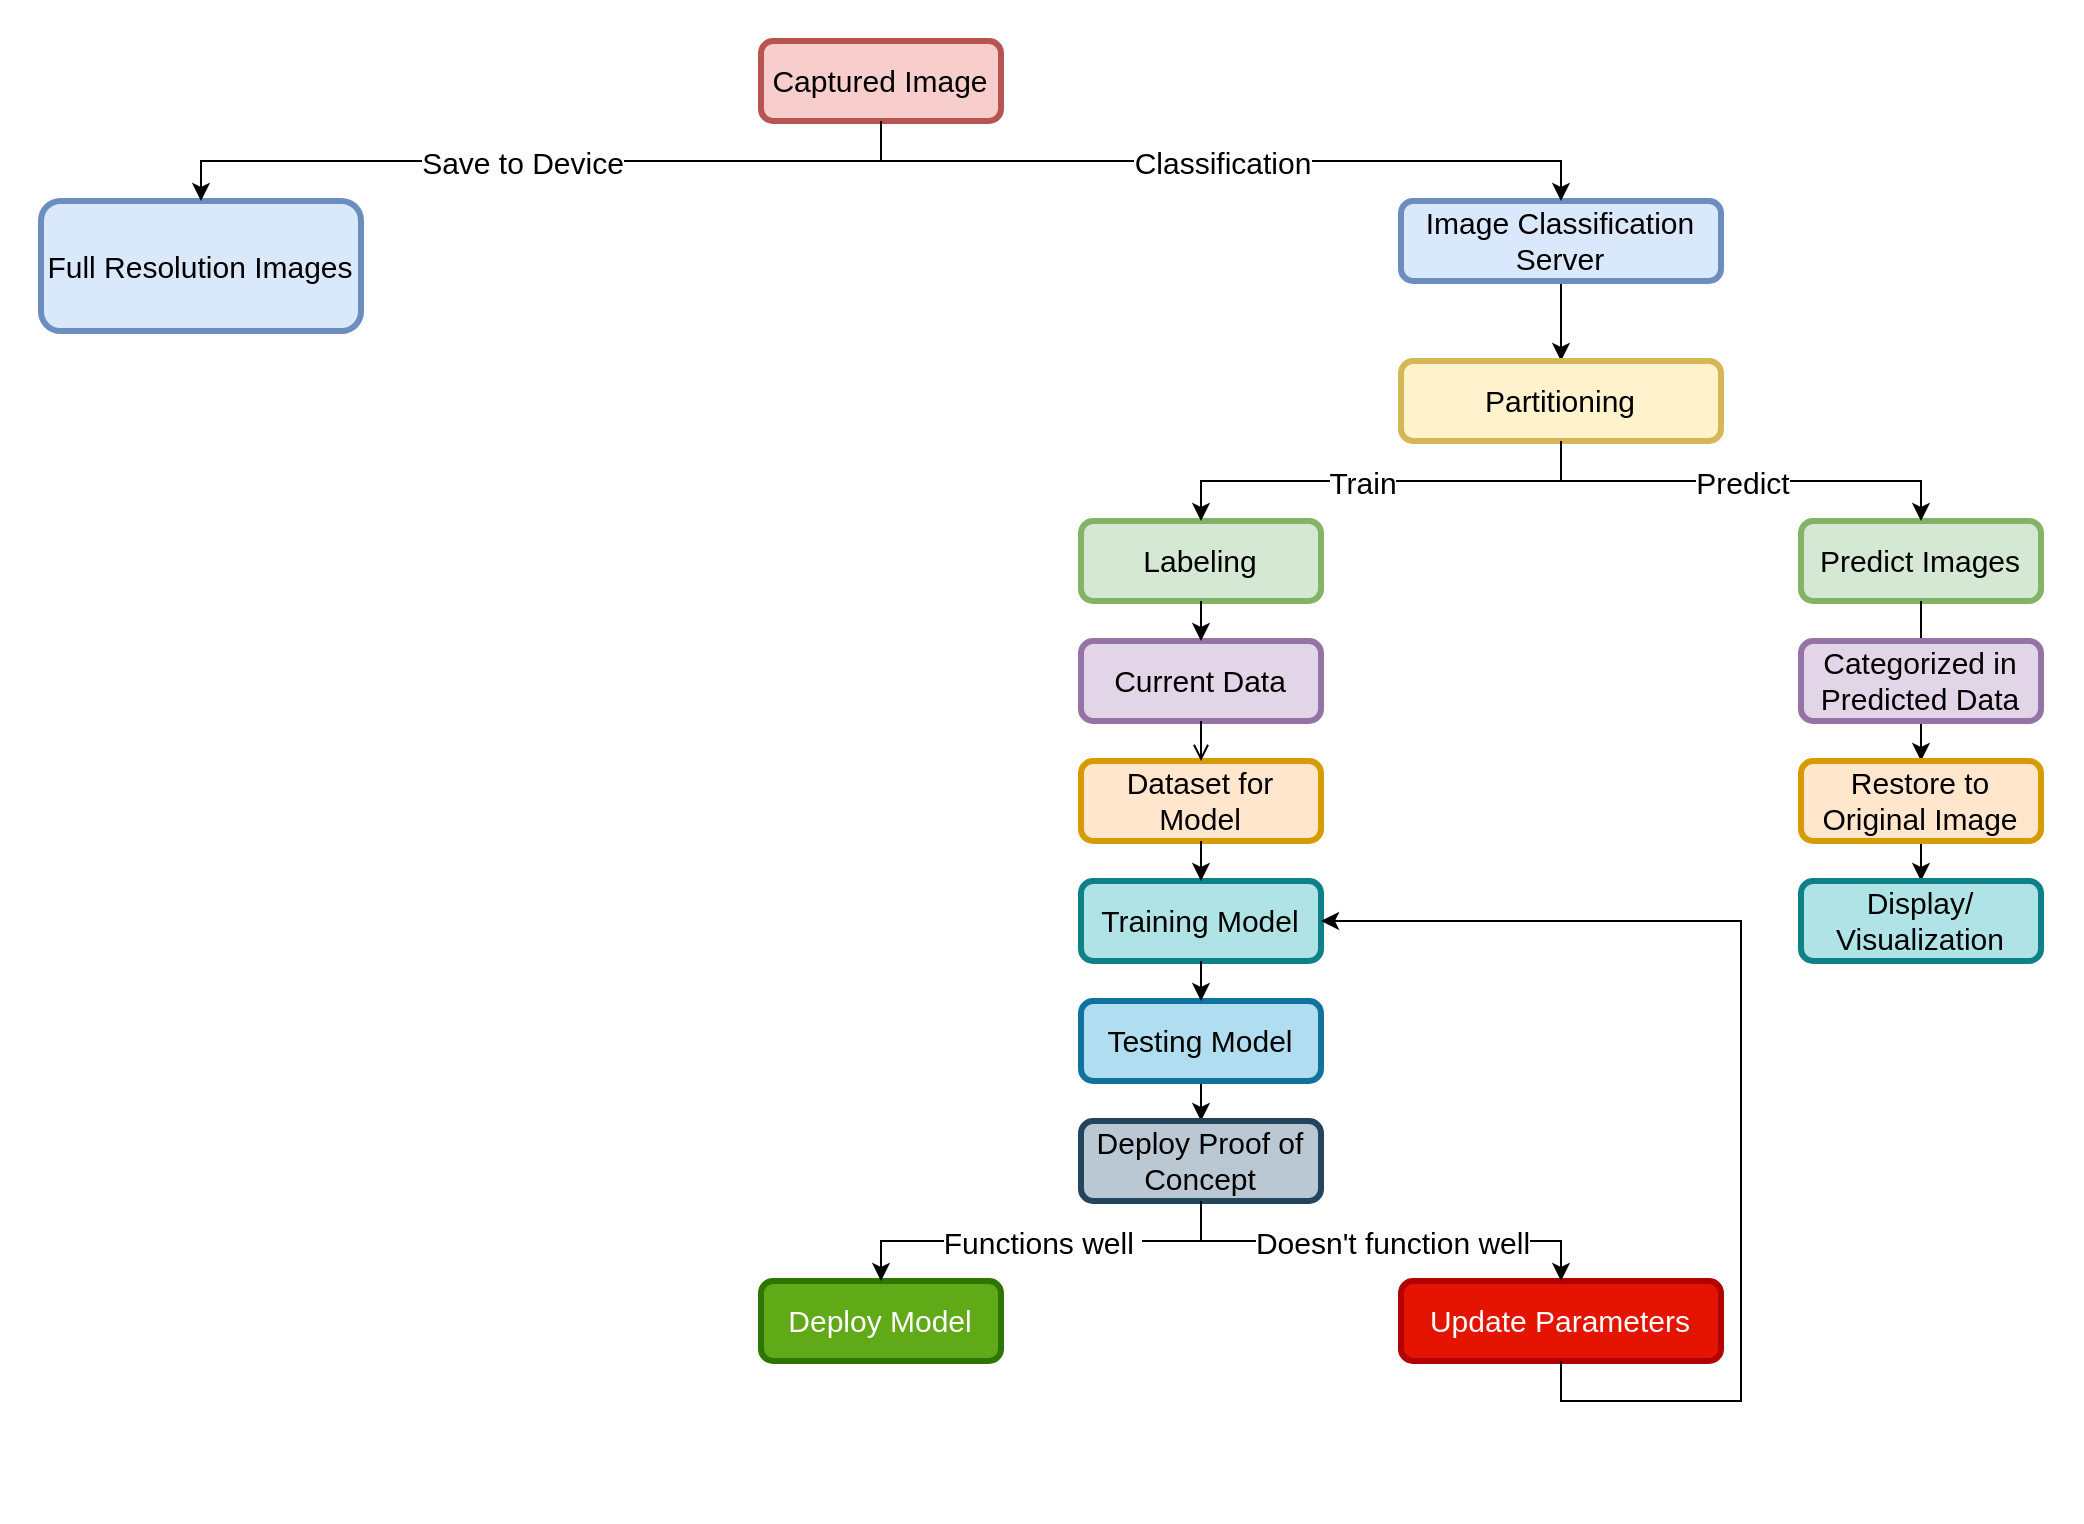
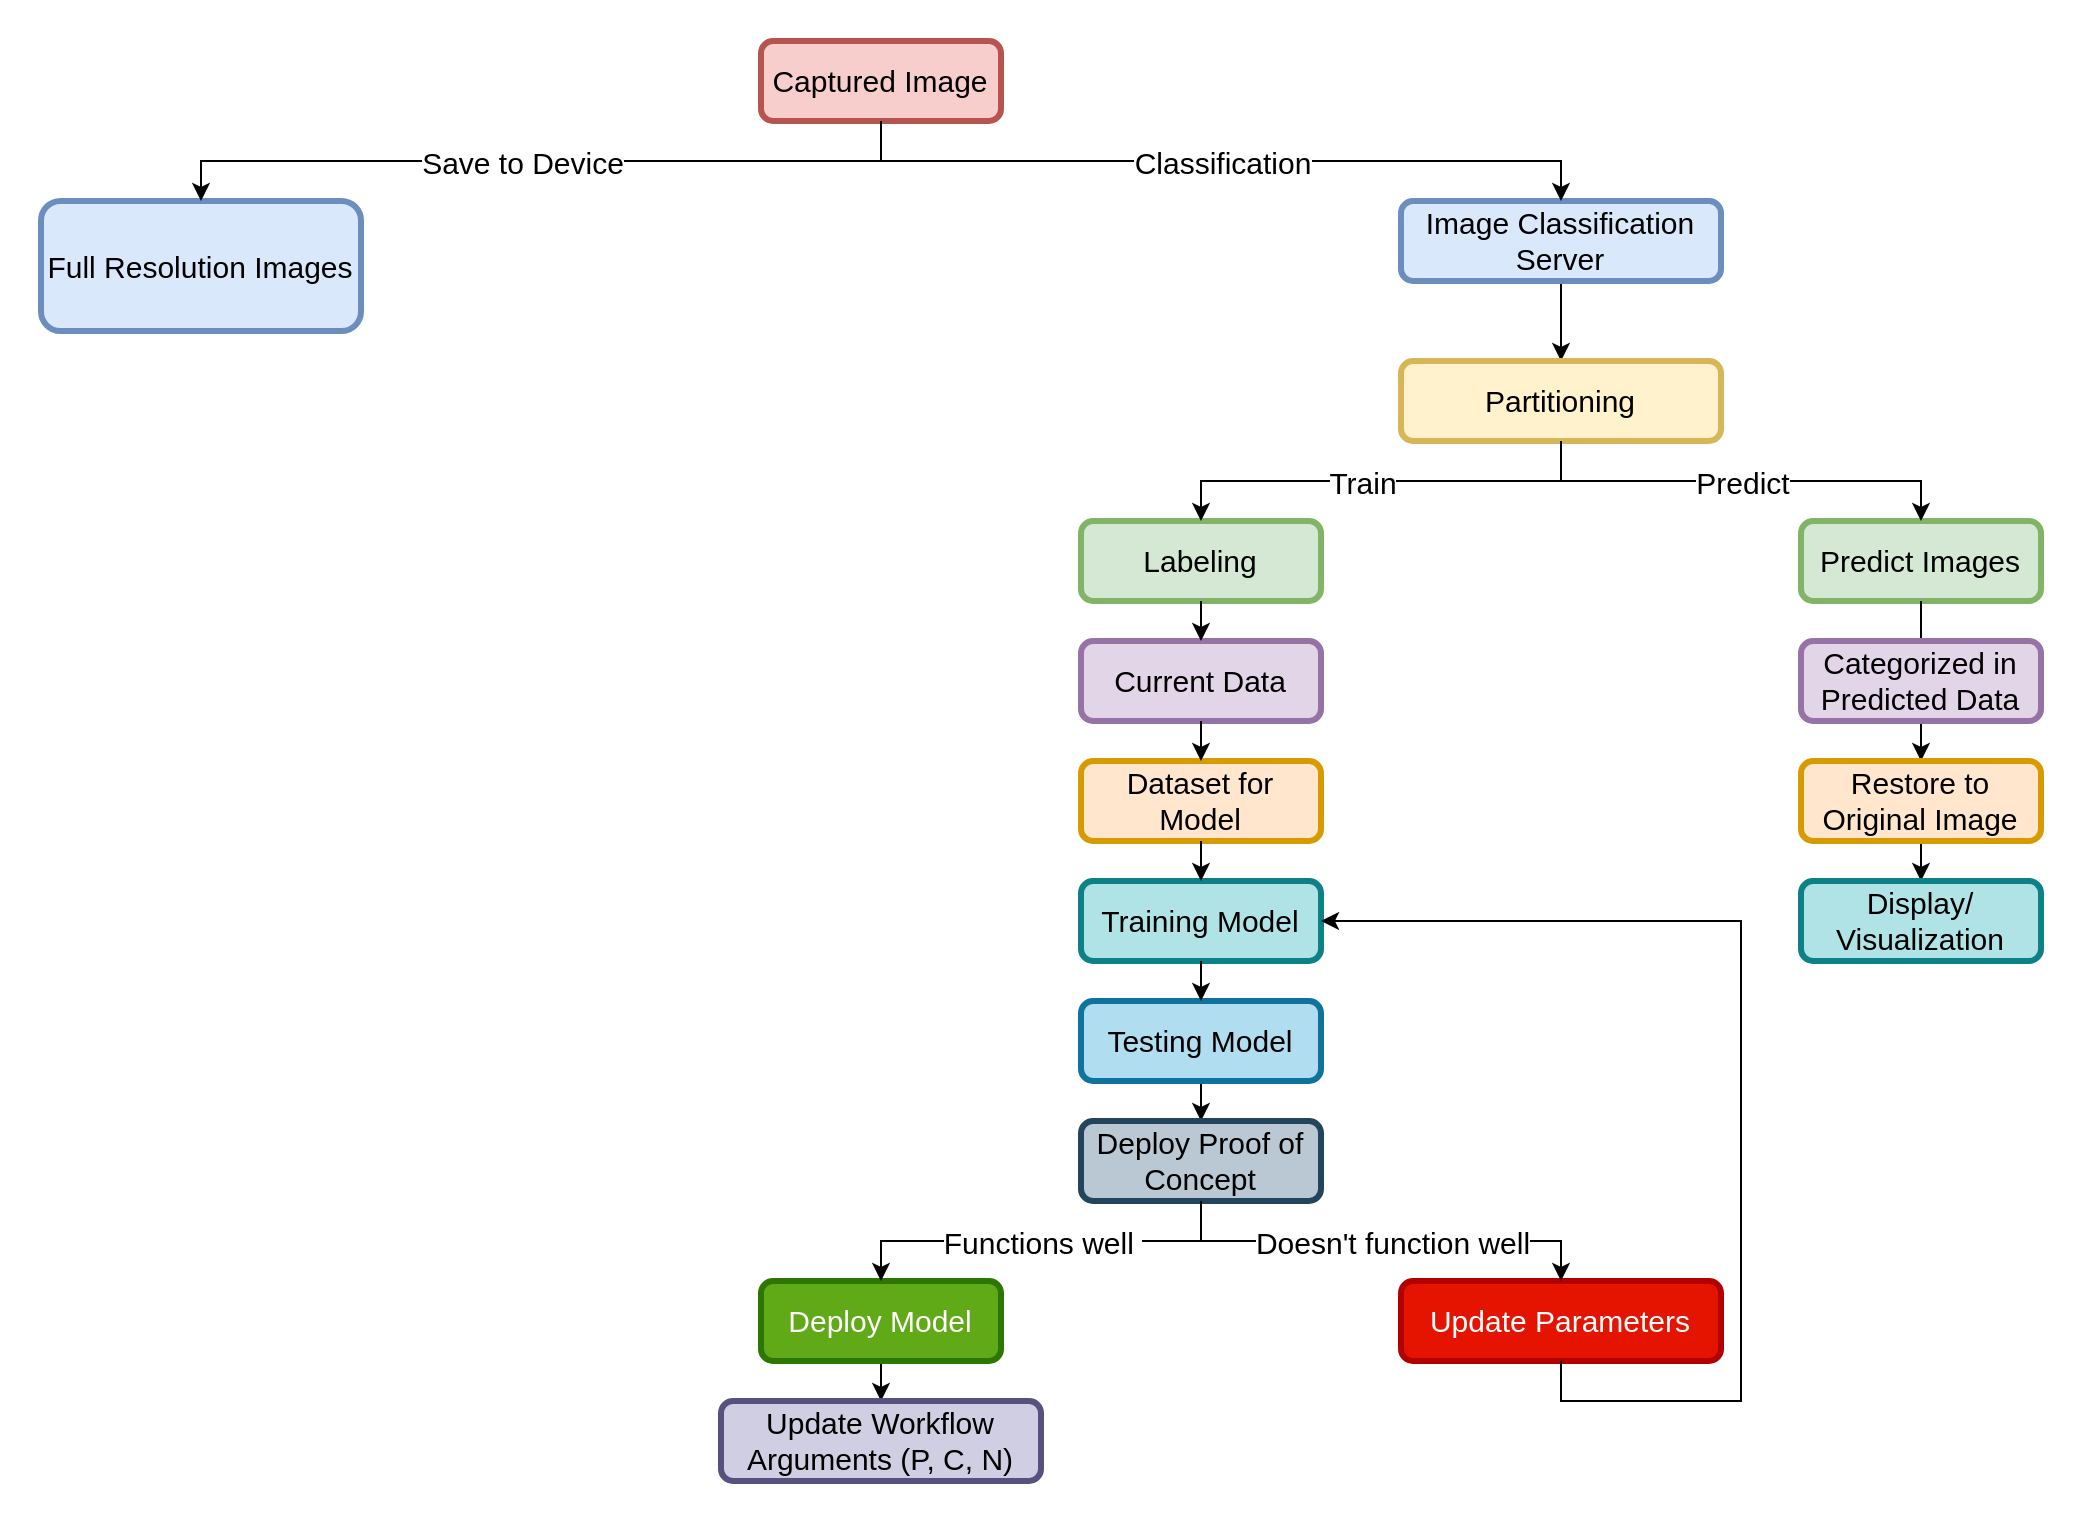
(1201, 749) -> (1201, 746)
none -> (881, 1387)
none -> (881, 1441)
